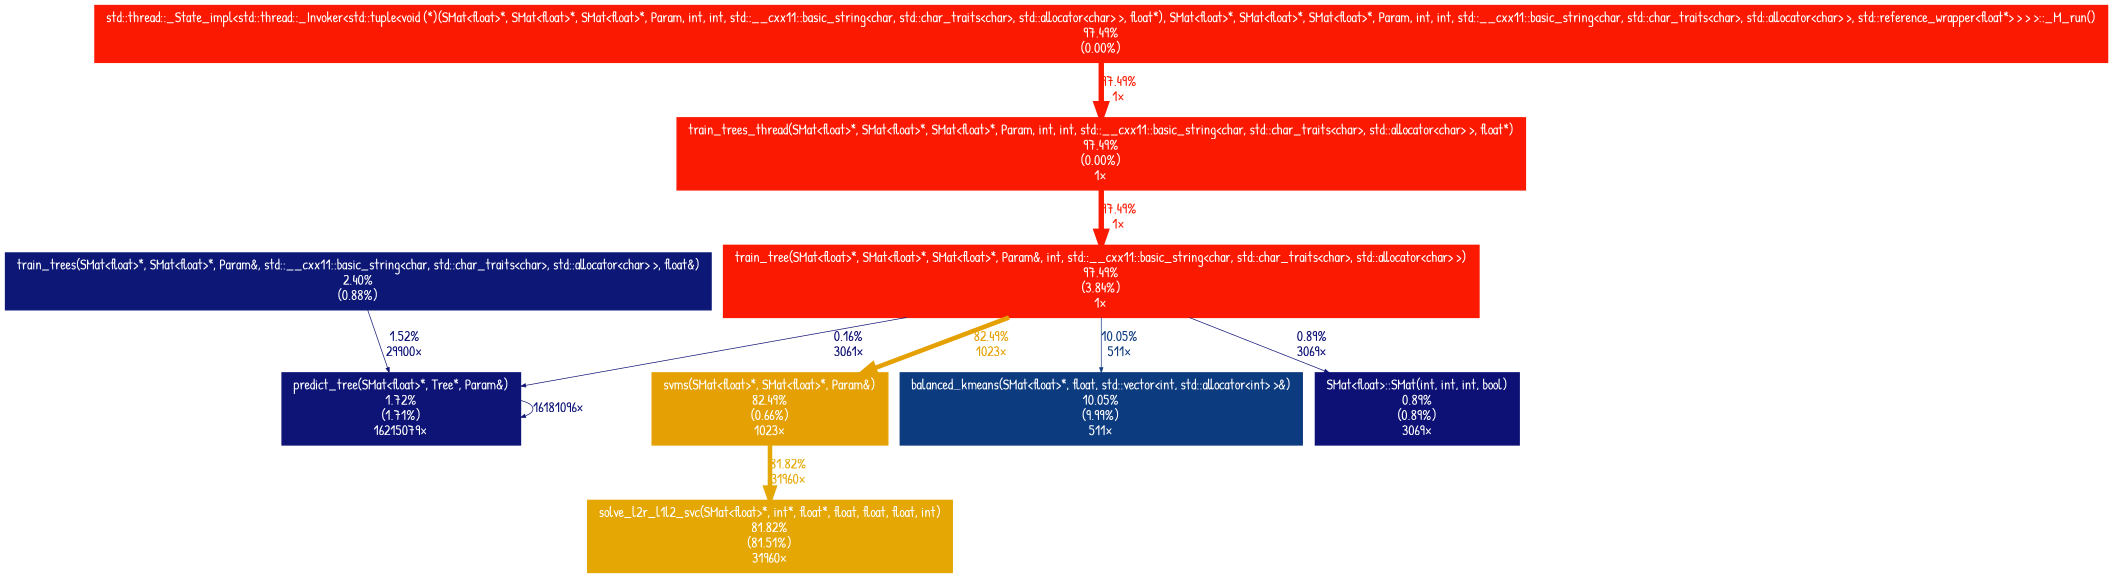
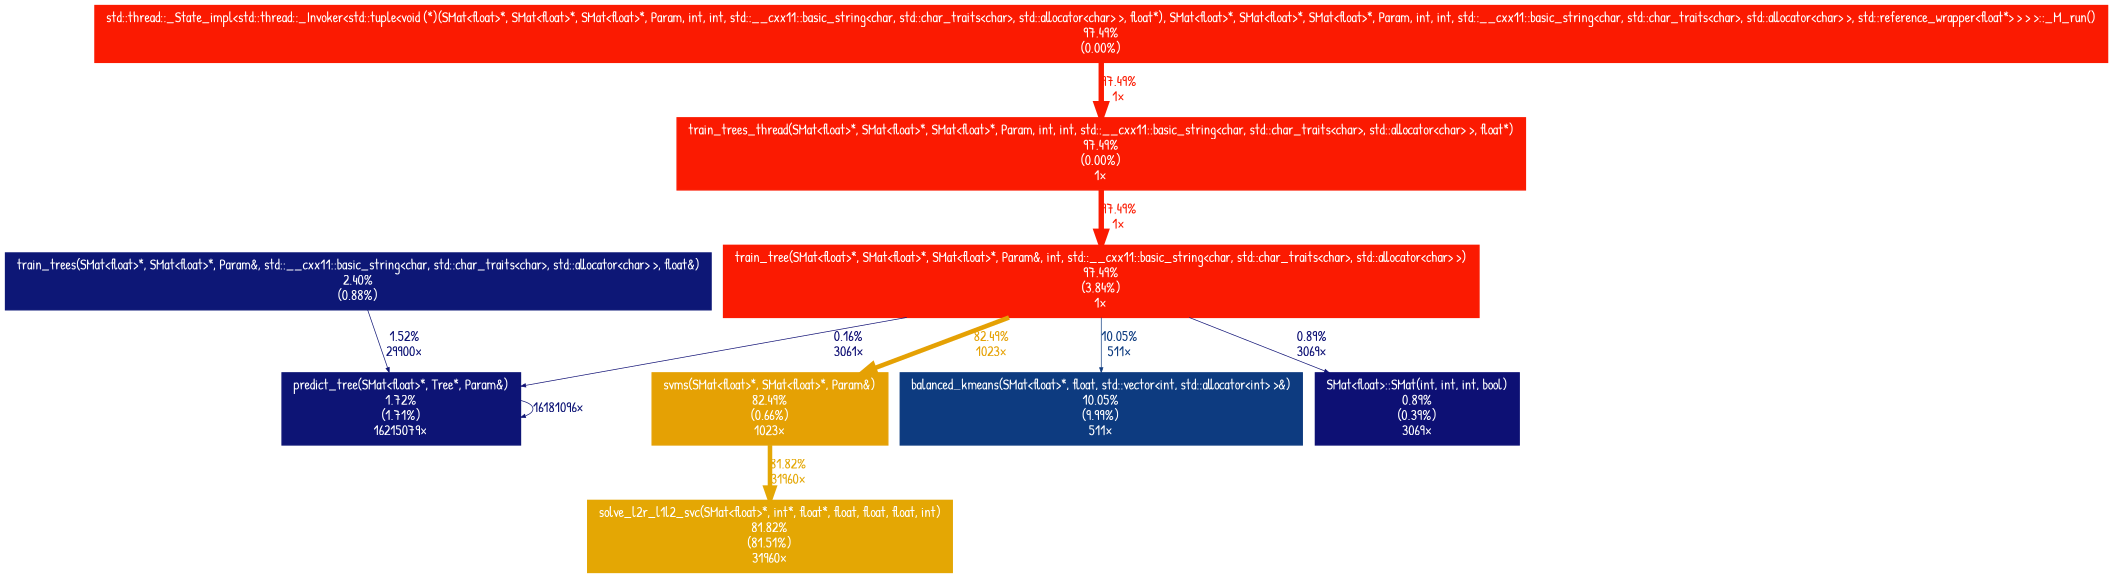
(1417, 409) -> (1417, 409)
